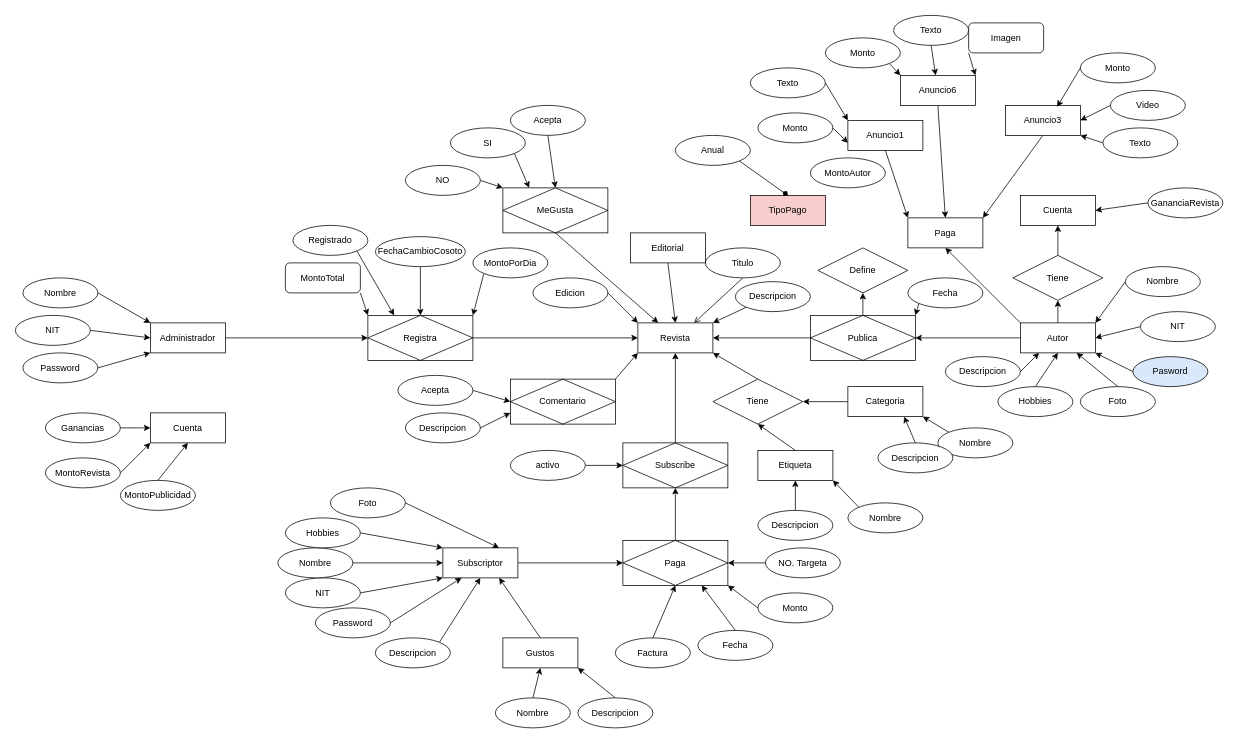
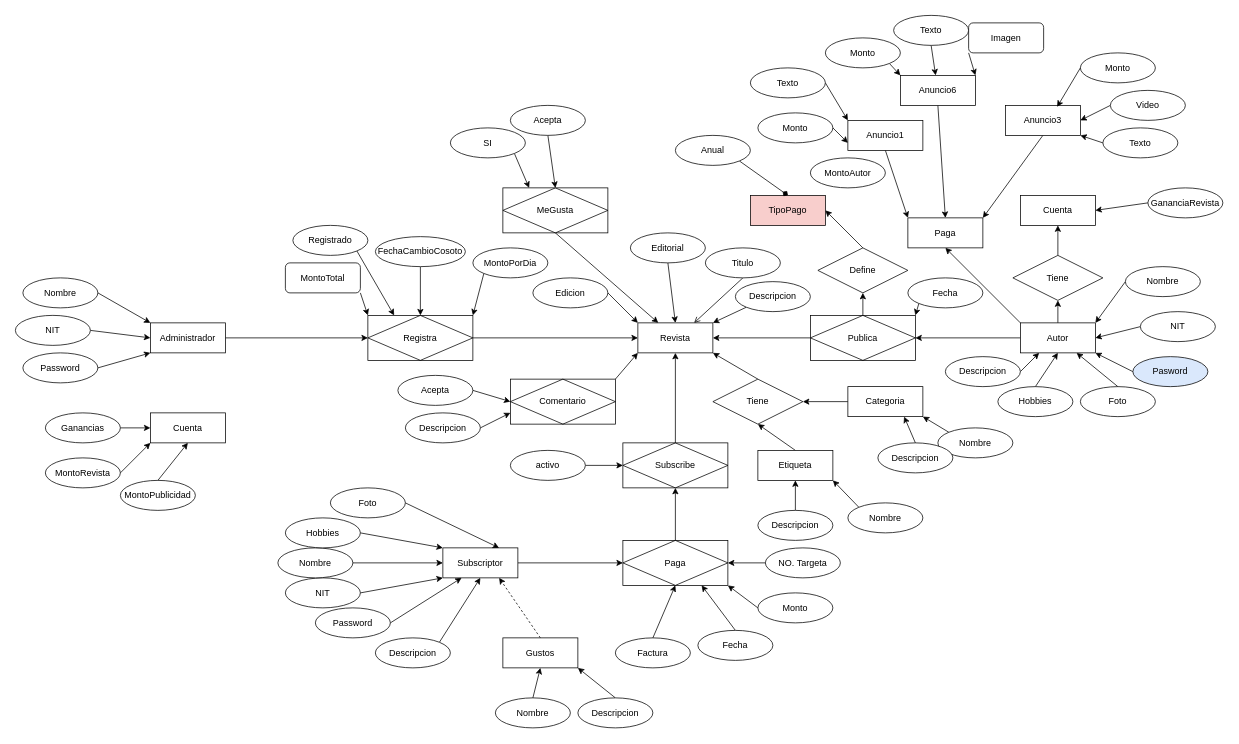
(443, 180) -> none
(489, 183) -> none
none -> (846, 231)
(668, 248) -> (668, 248)
(521, 610) -> (521, 610)
